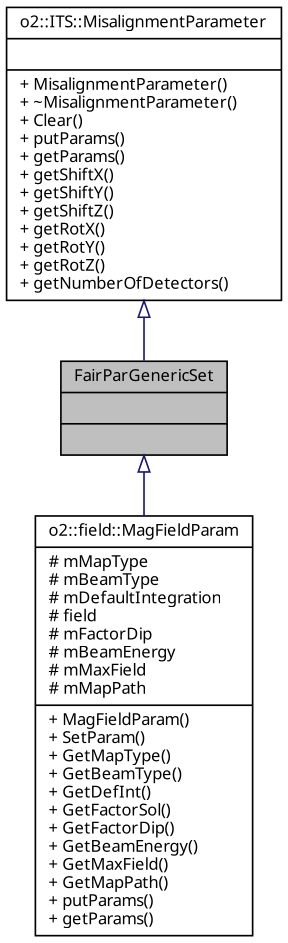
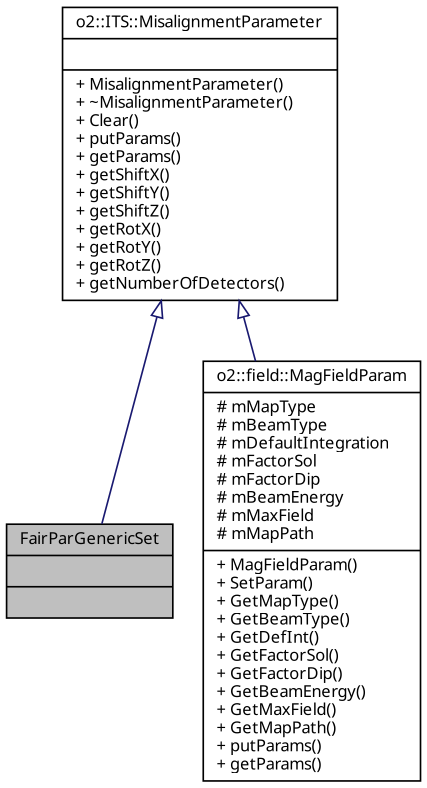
(144, 494) -> (250, 339)
(73, 616) -> (267, 462)
